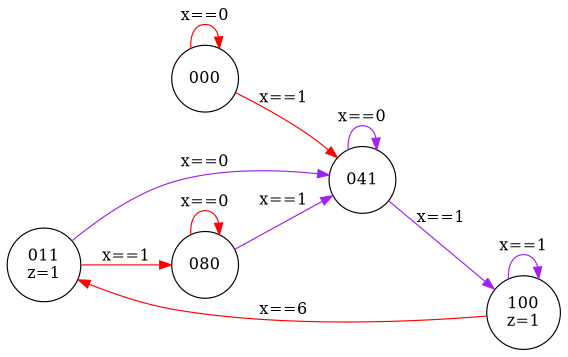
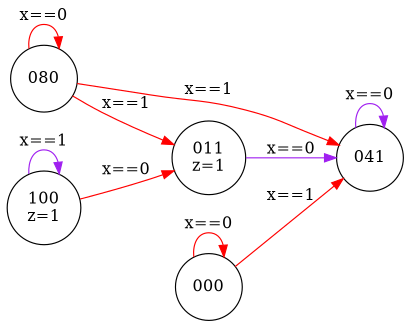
(278, 225) -> (205, 102)
(437, 241) -> none
(120, 265) -> (117, 120)
(284, 310) -> (126, 170)
